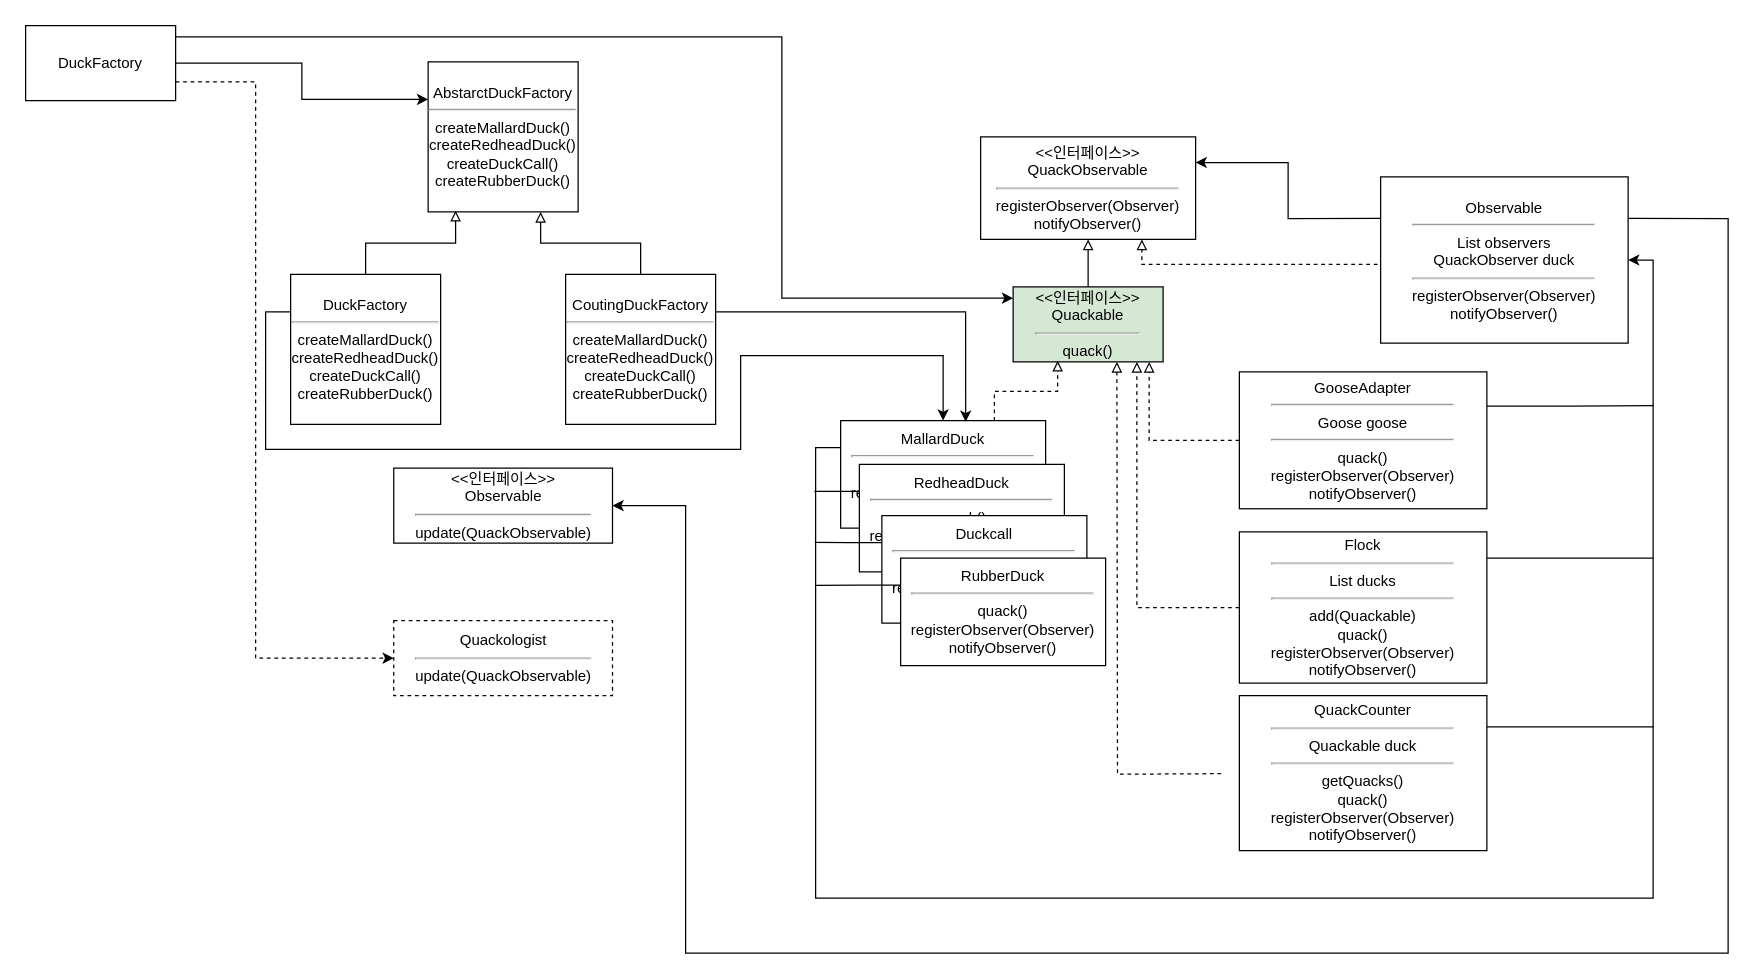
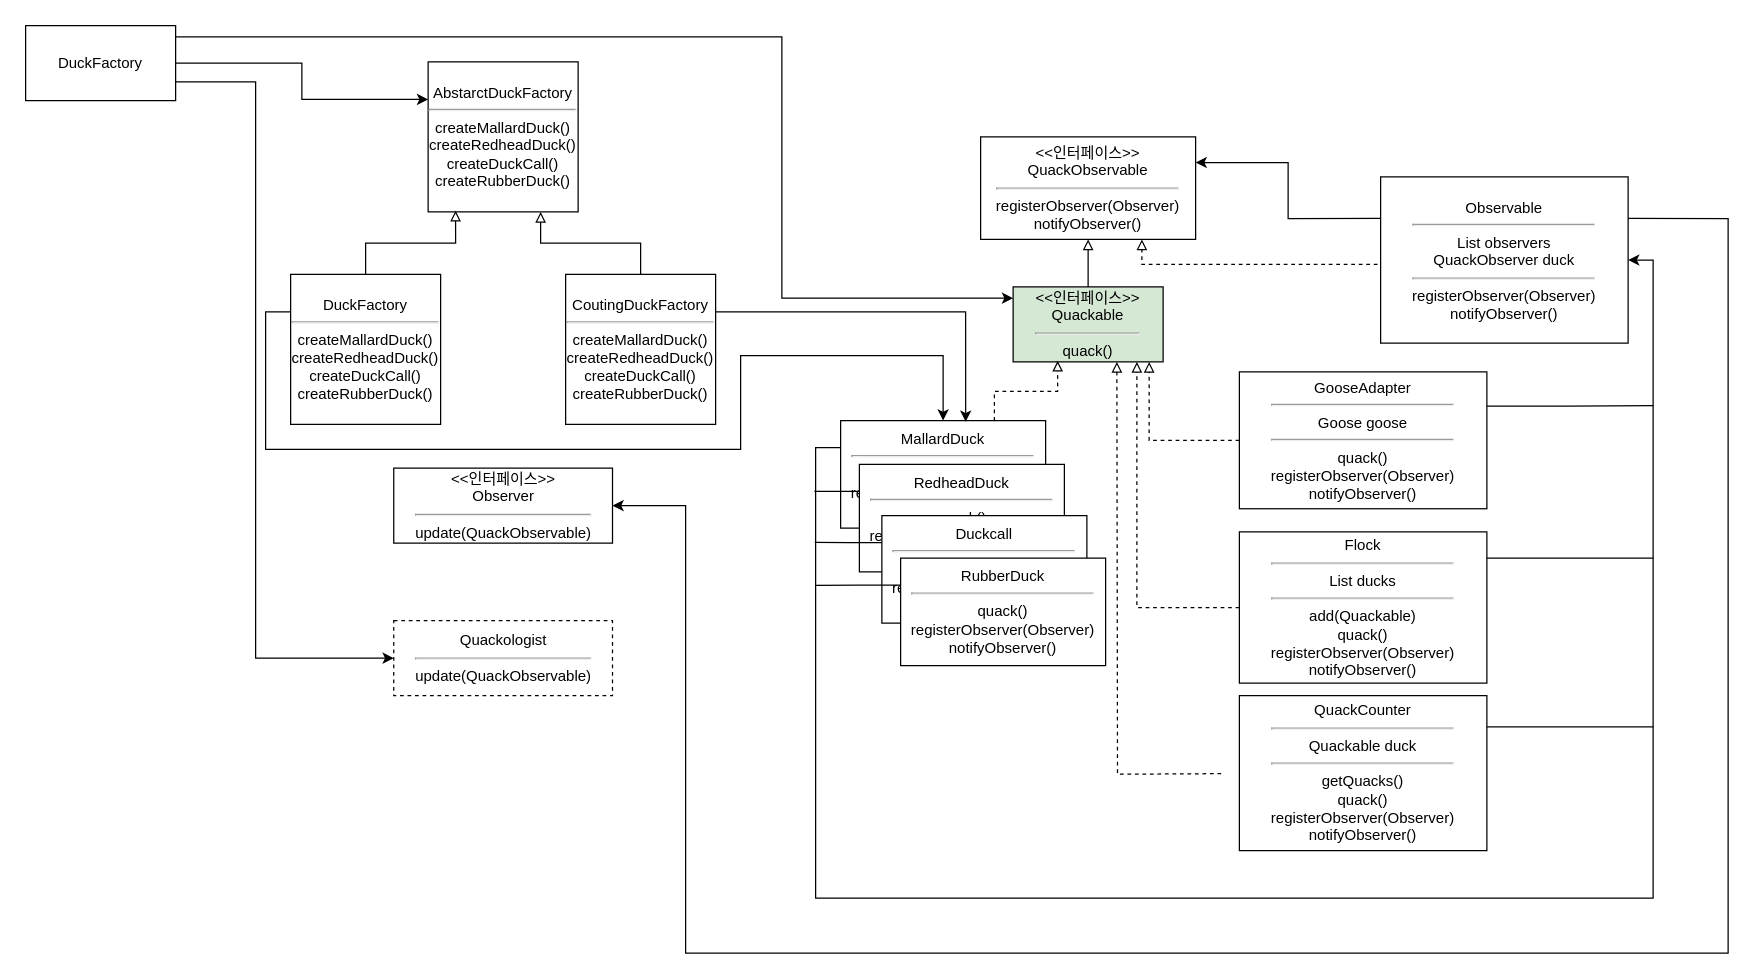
(256, 396) -> (256, 396)
(504, 506) -> (504, 506)
